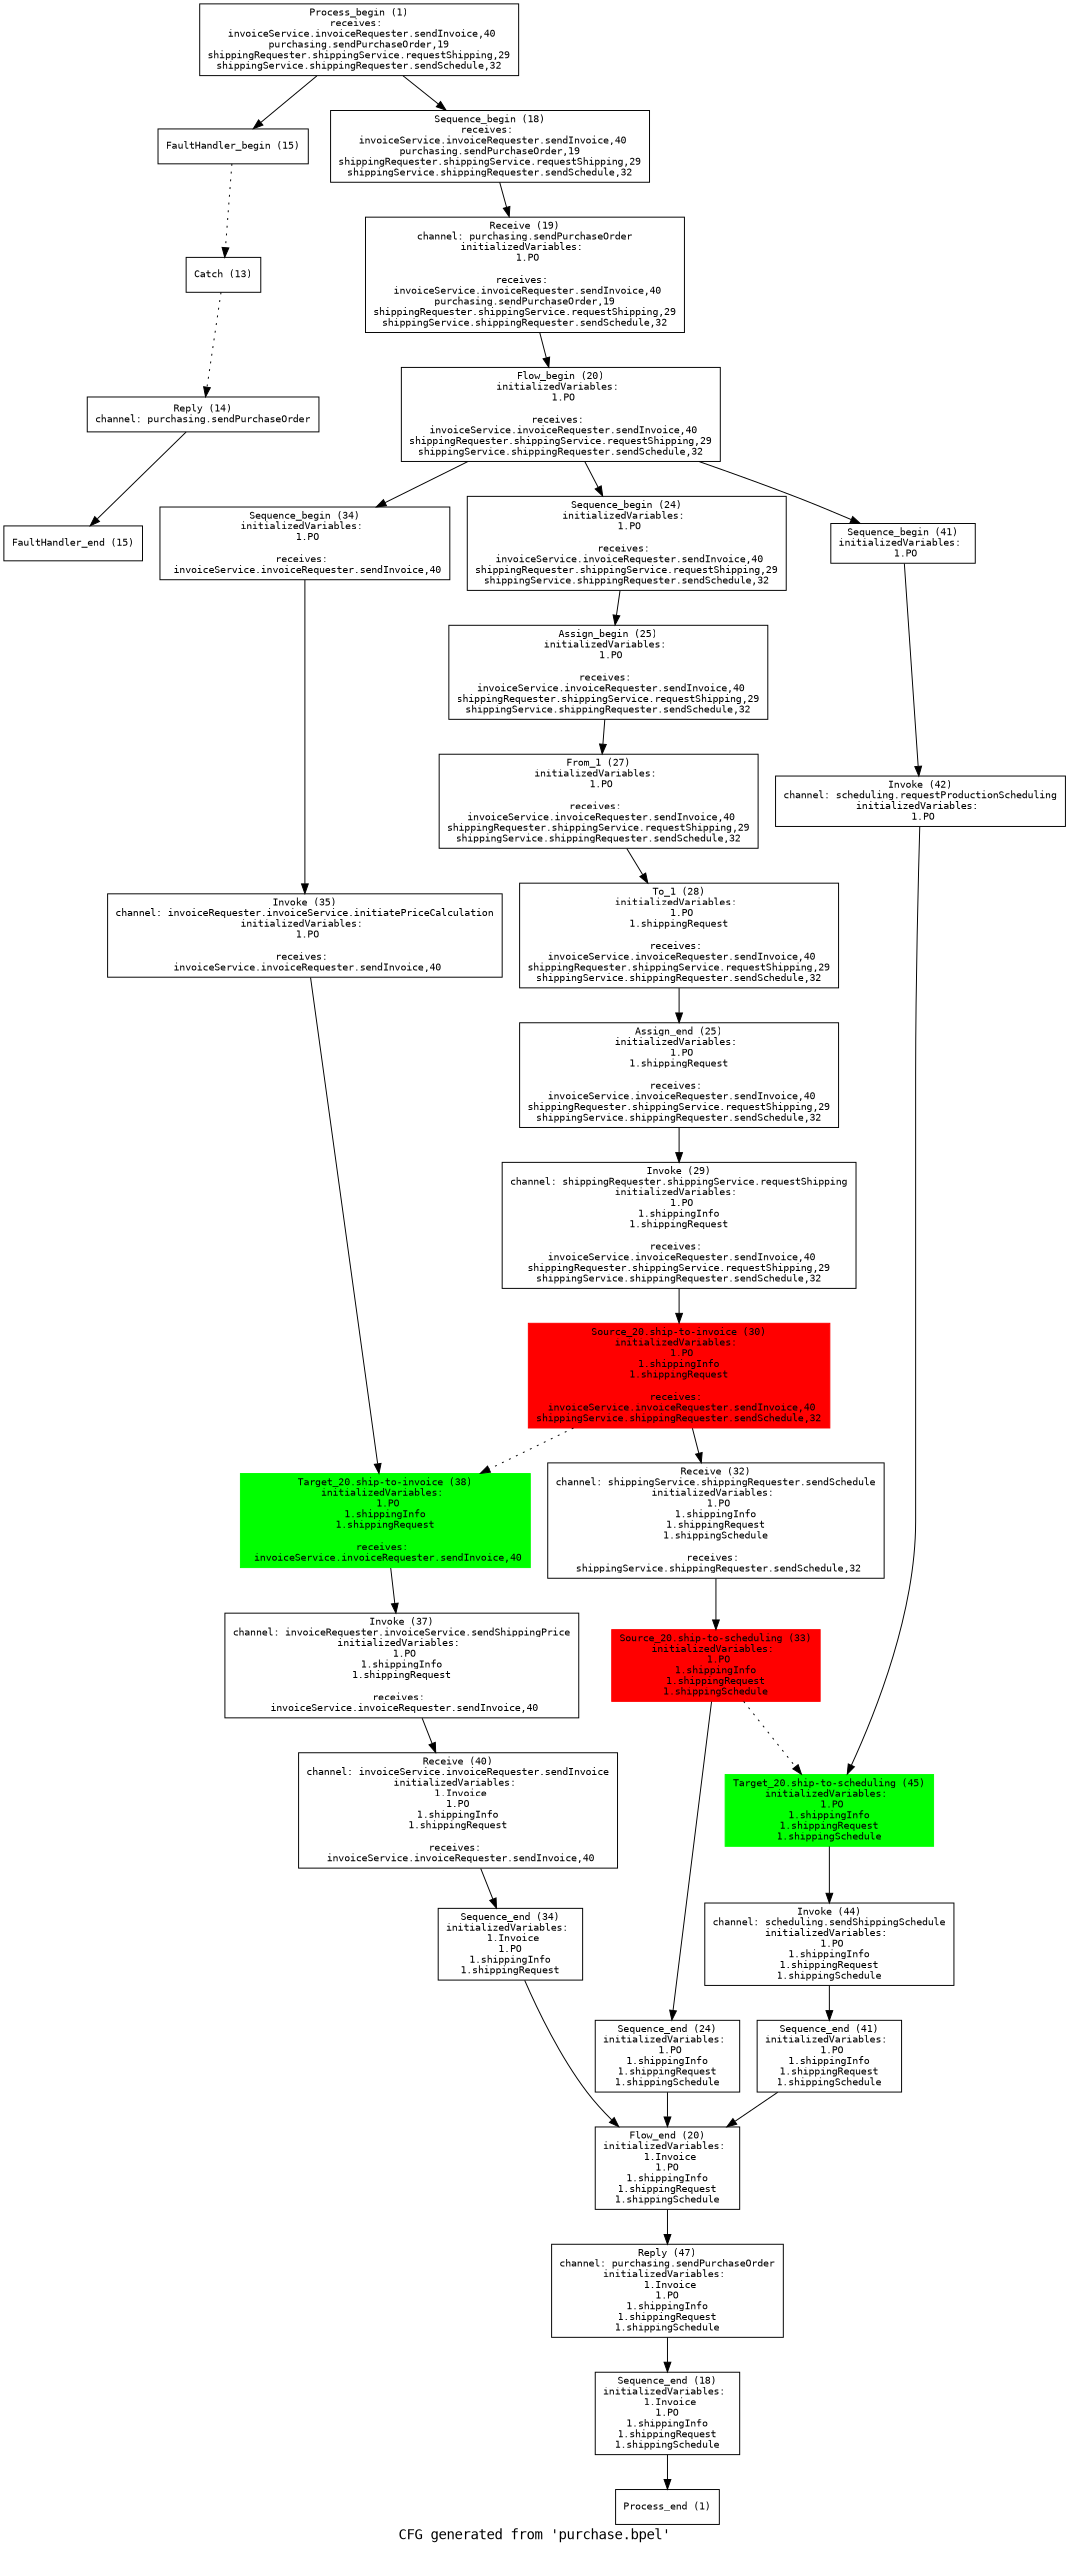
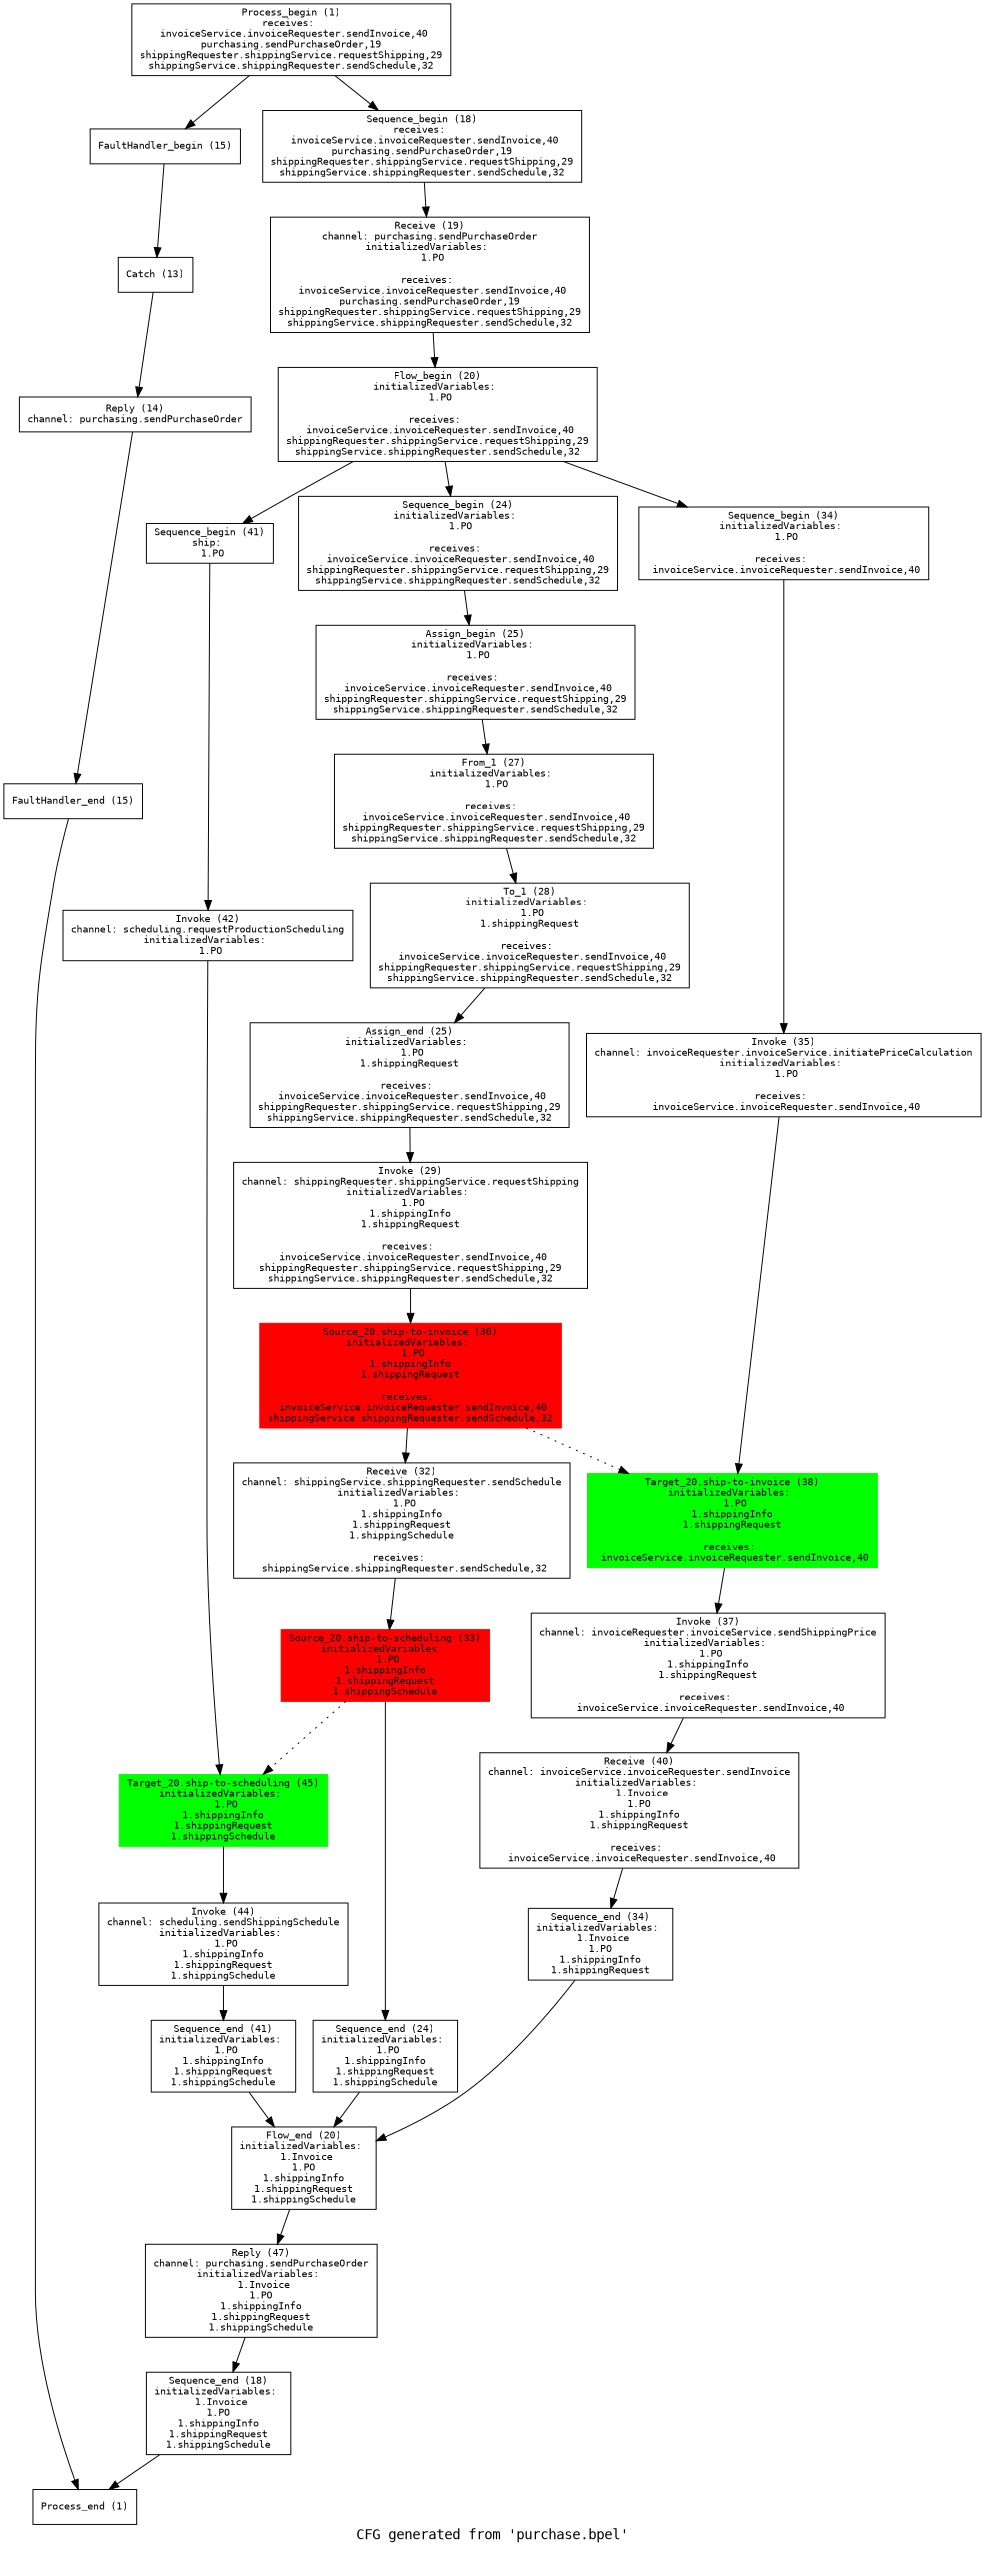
(229, 206) -> (161, 206)
(214, 340) -> (146, 340)
(903, 543) -> (210, 543)
none -> (35, 1650)
